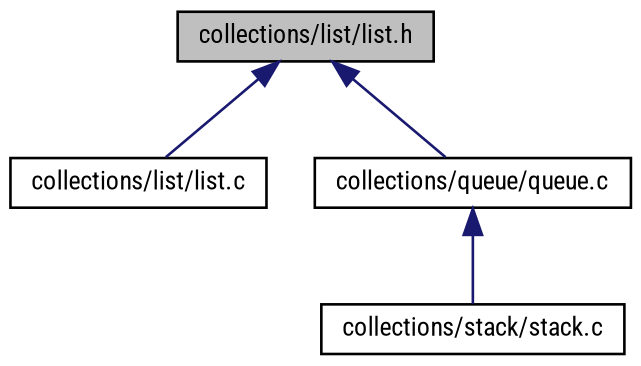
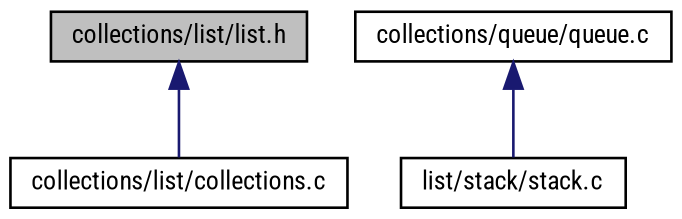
(399, 118) -> none
(138, 183) -> (179, 183)
(473, 329) -> (513, 183)
